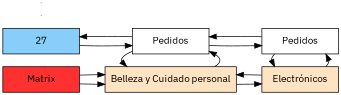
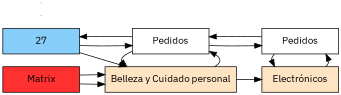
(253, 75) -> (99, 59)
